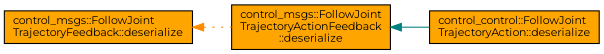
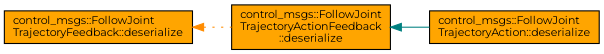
(514, 27) -> (514, 27)
